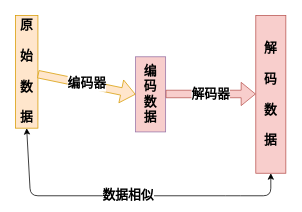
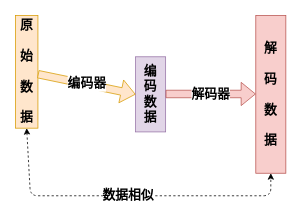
(150, 94) -> (150, 94)
(38, 195) -> (38, 195)
